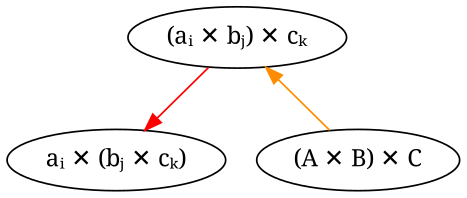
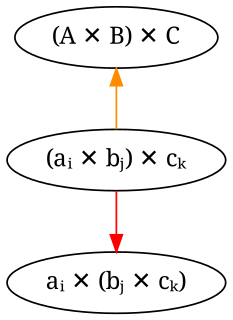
(304, 105) -> (116, 107)
